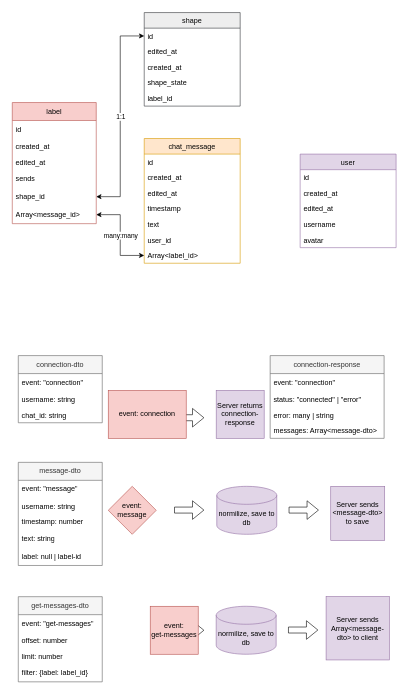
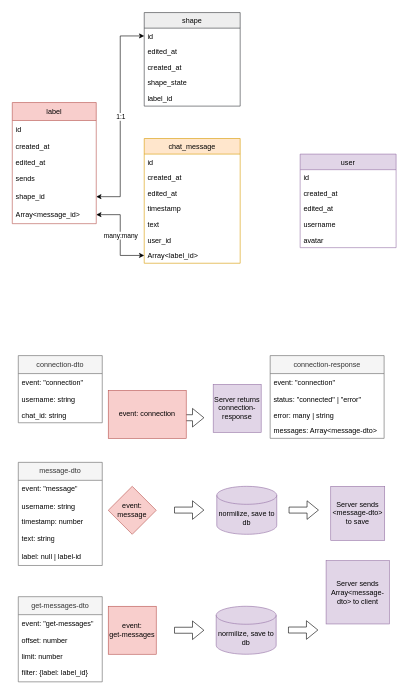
(240, 414) -> (237, 408)
(358, 628) -> (358, 592)
(174, 630) -> (132, 630)
